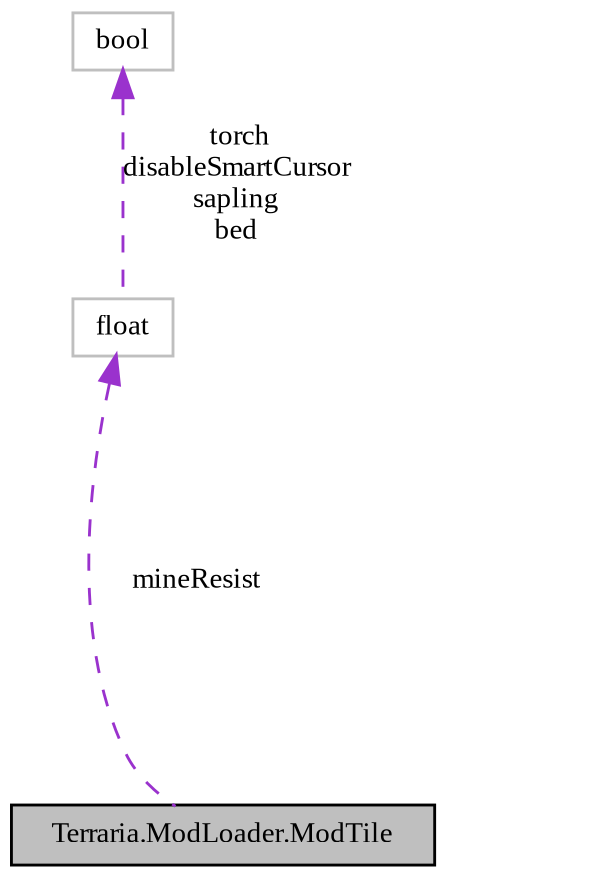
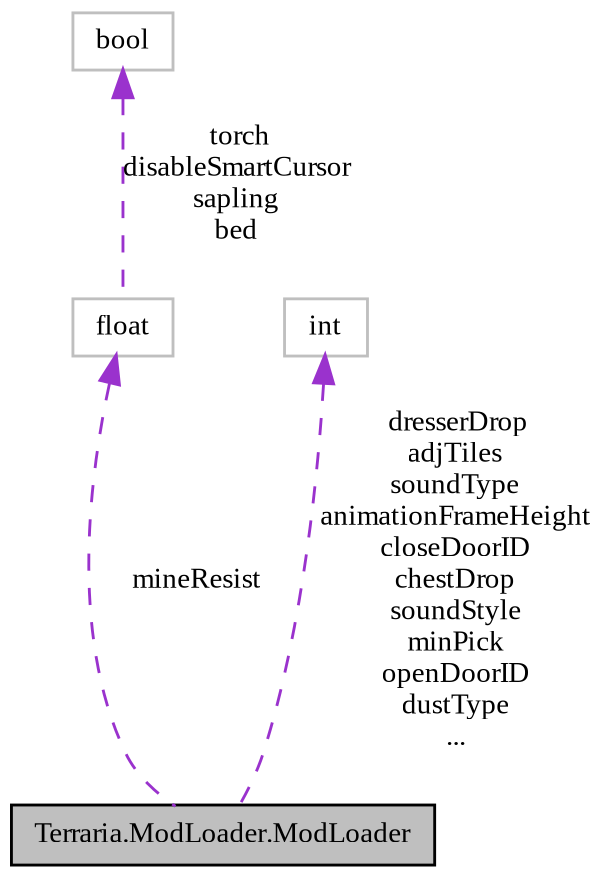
none -> (326, 327)
(223, 835) -> (223, 835)
